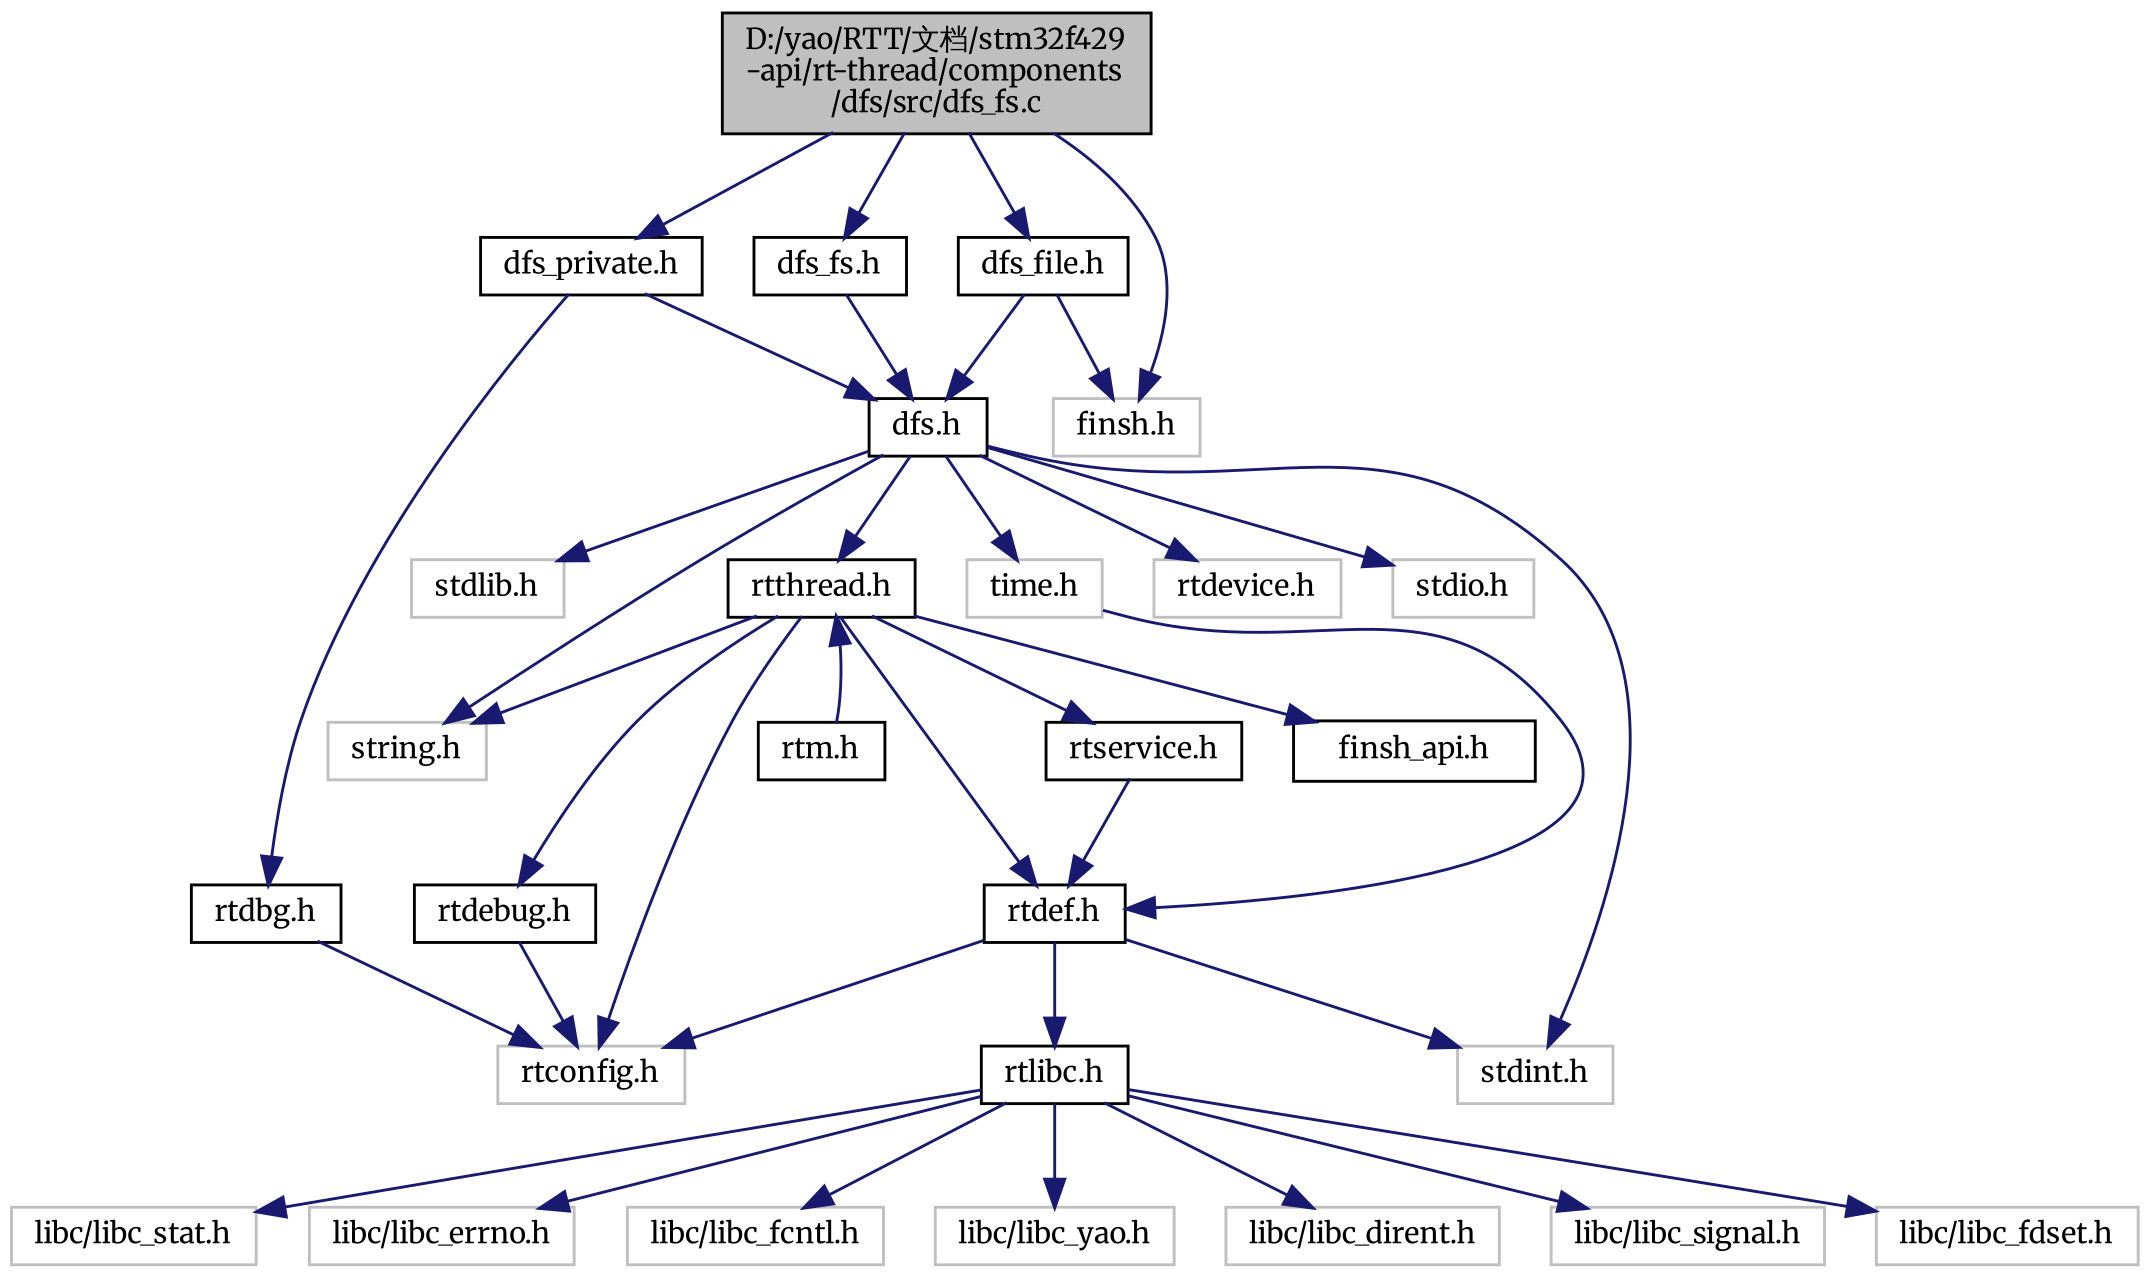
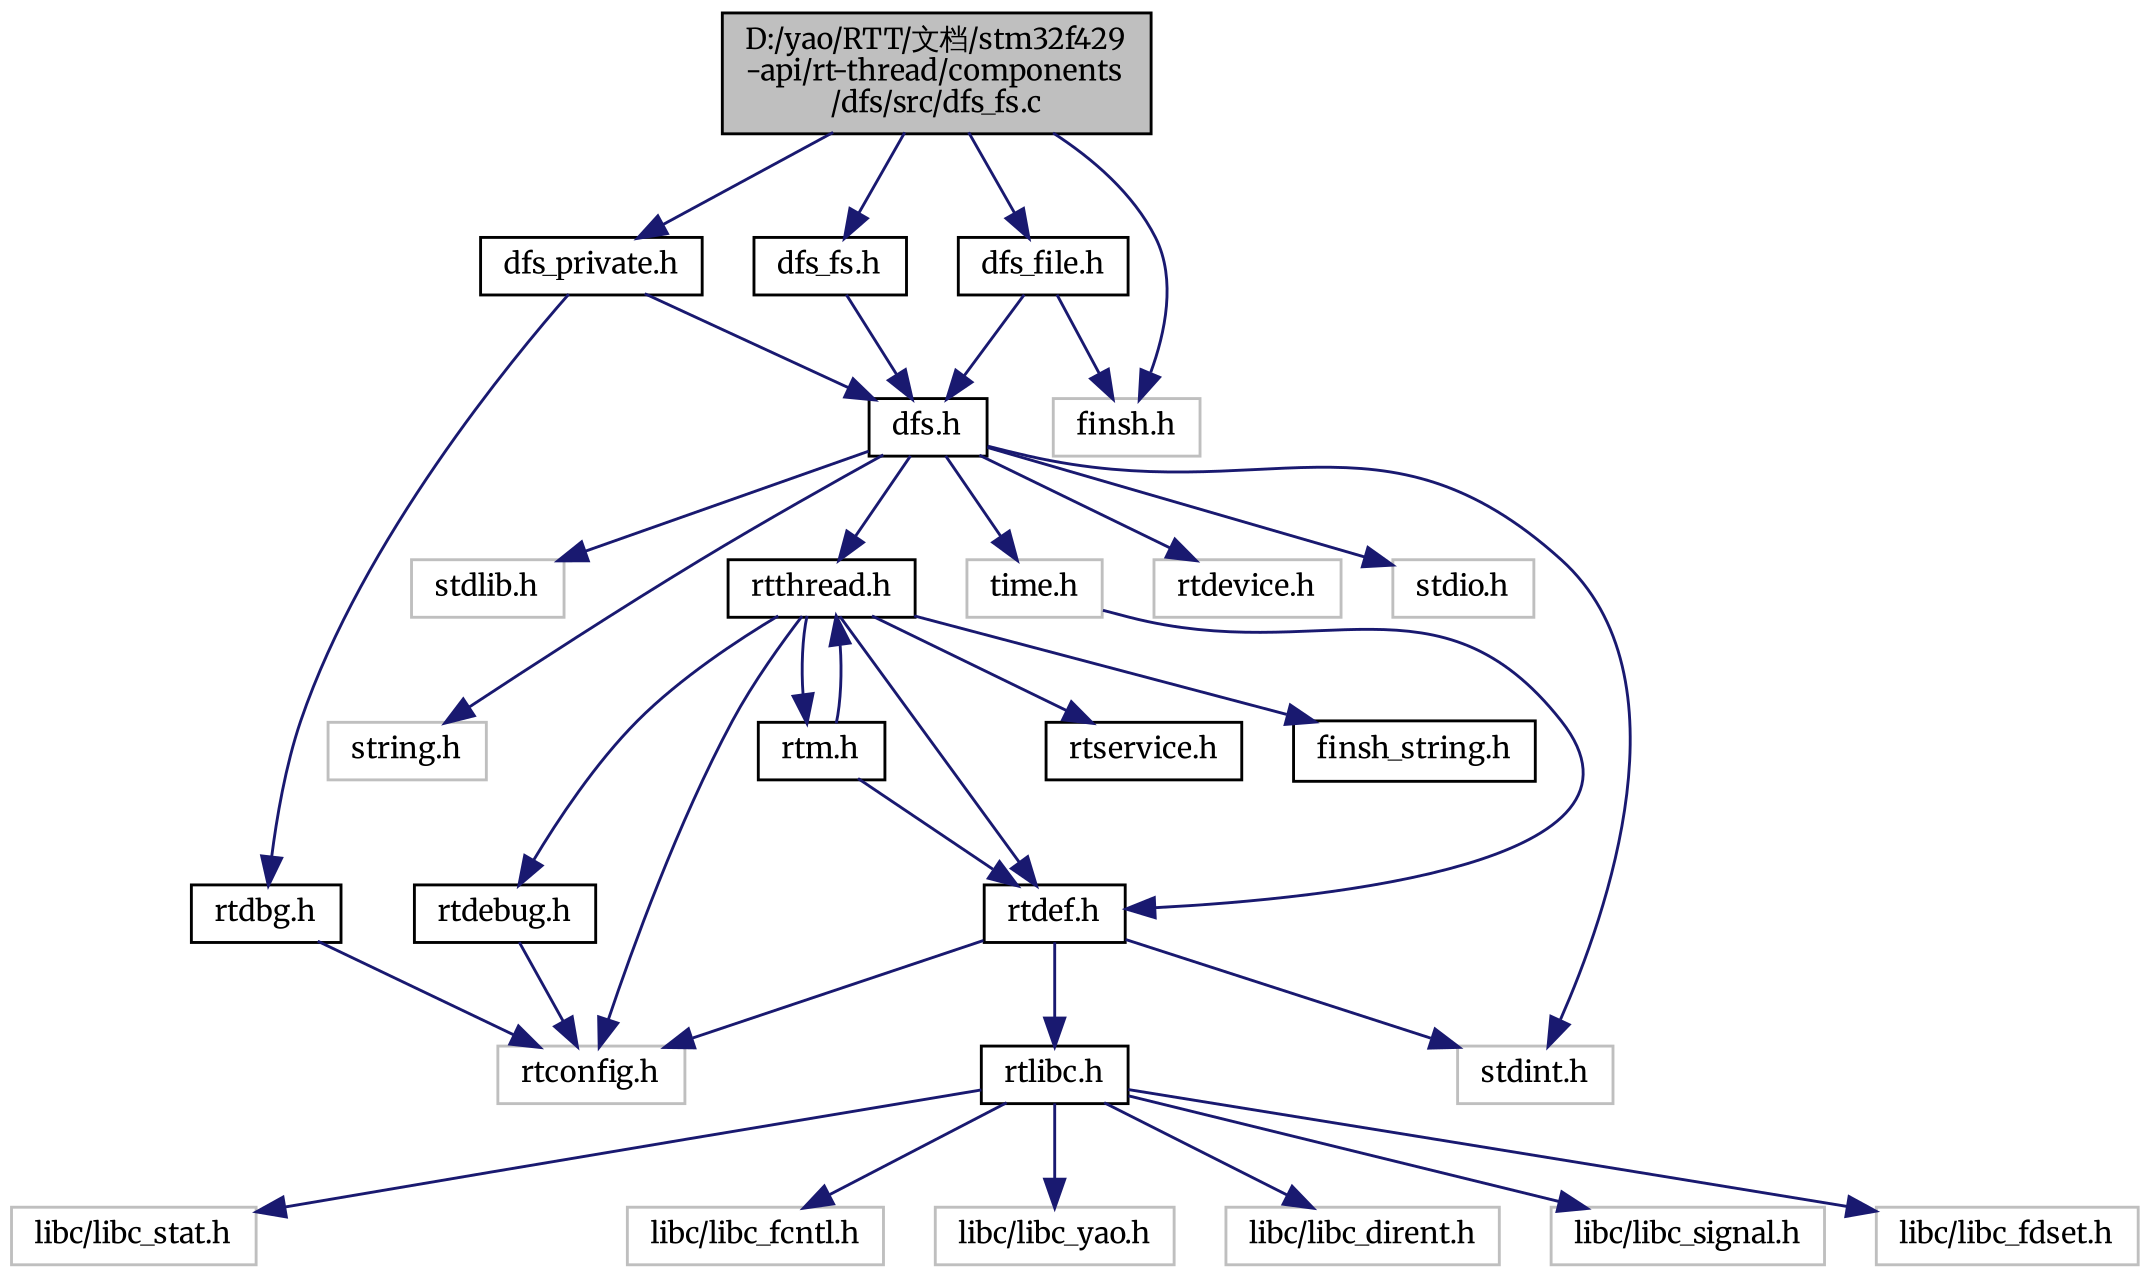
(628, 664) -> (803, 655)
(1414, 751) -> (1414, 751)
(1107, 820) -> (925, 824)
(442, 1236) -> none
